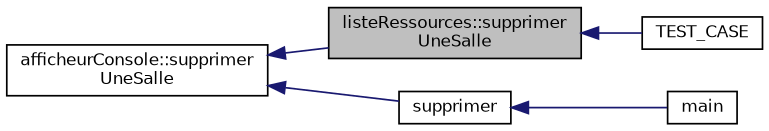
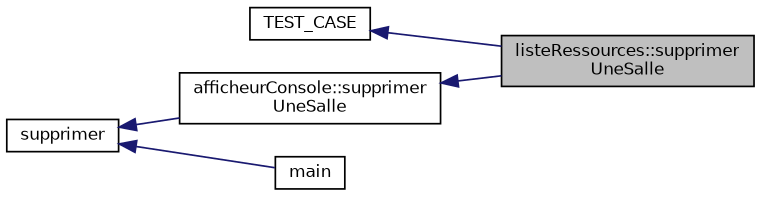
(620, 33) -> (445, 39)
(342, 94) -> (158, 121)
